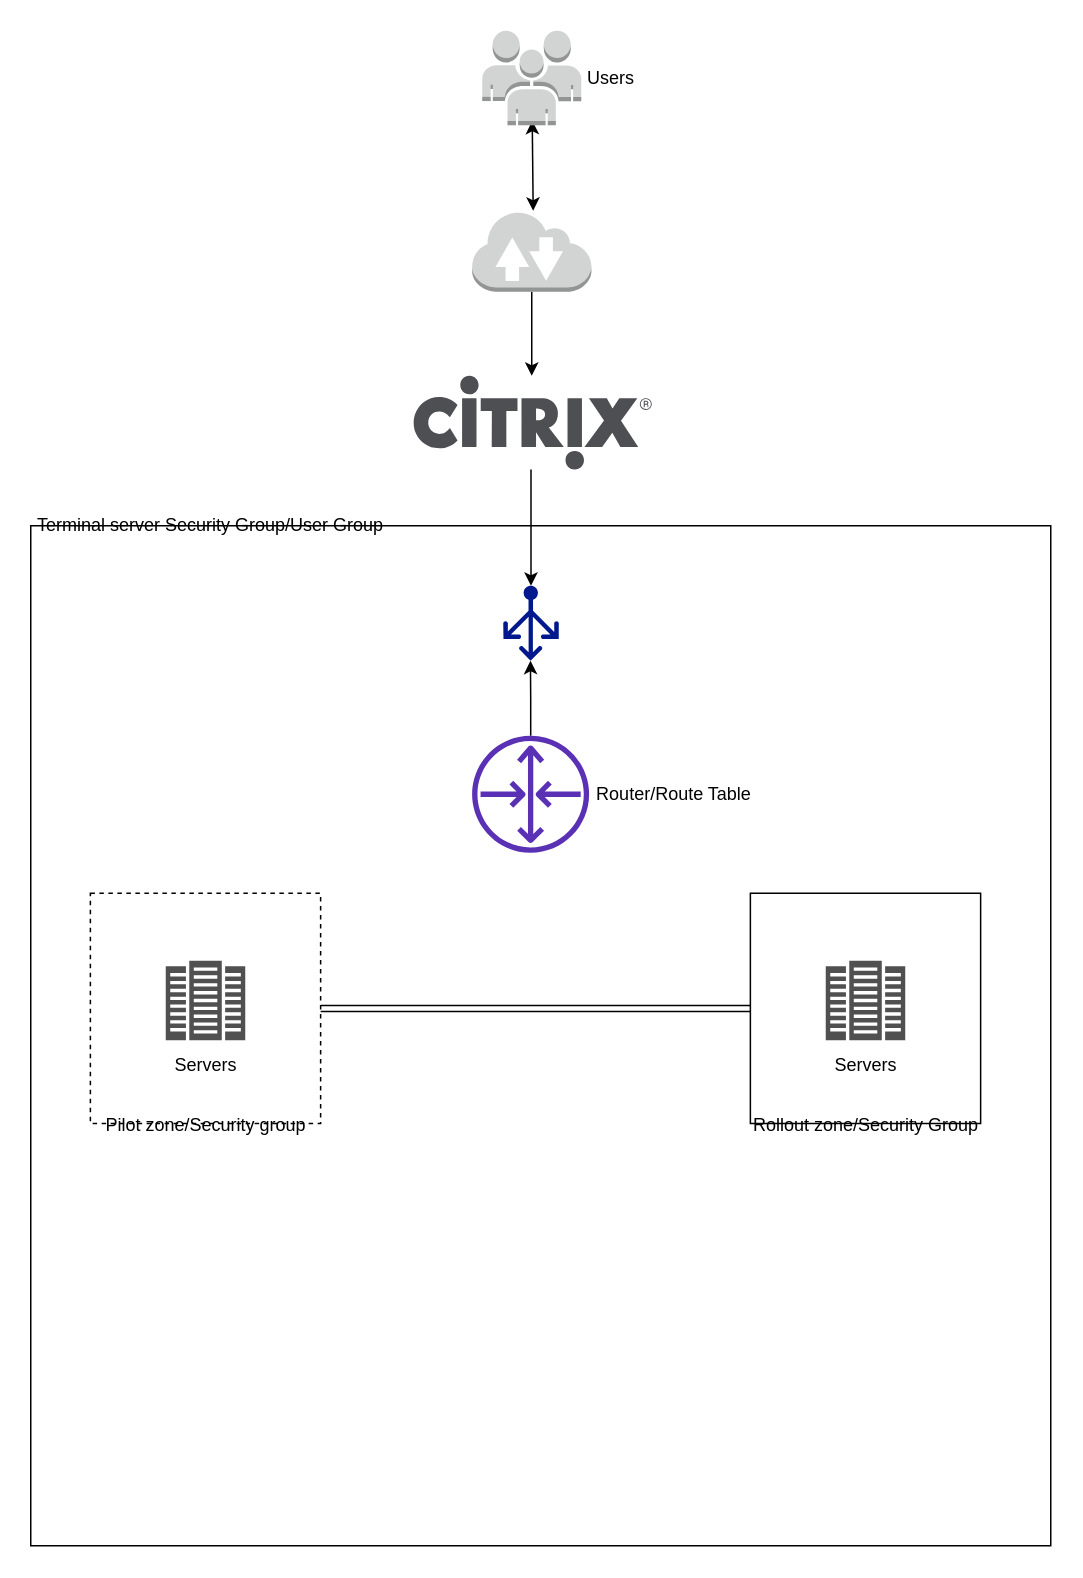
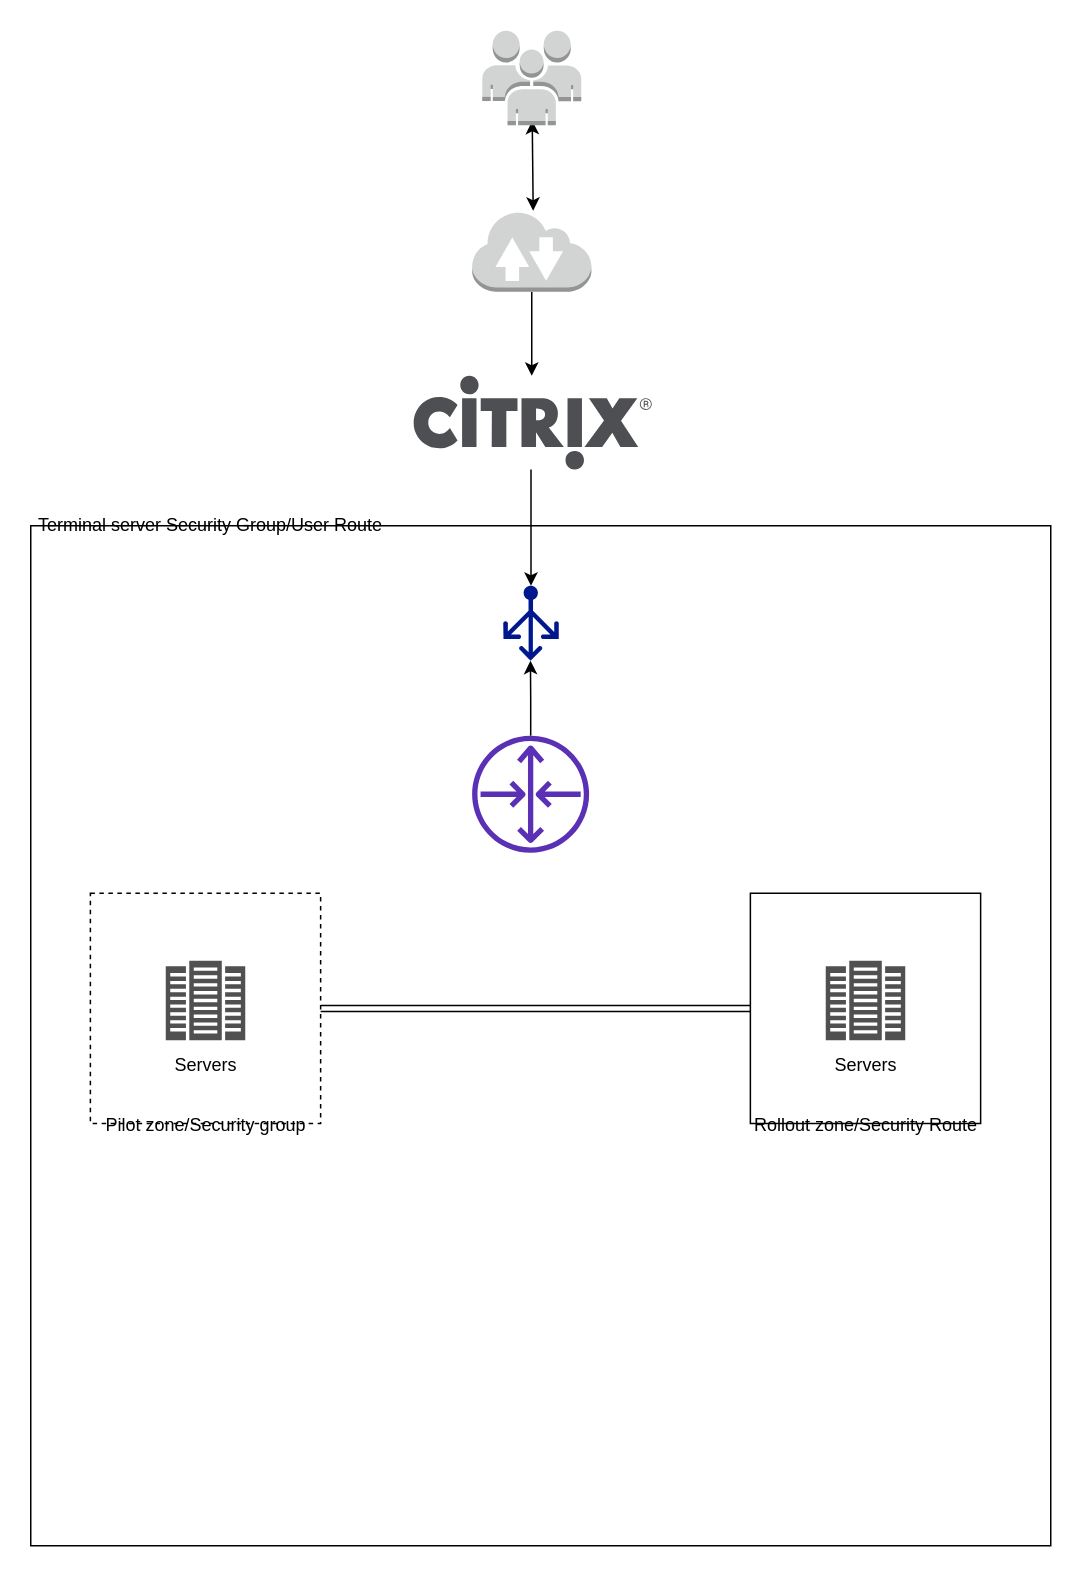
(611, 78) -> none
(211, 526) -> (211, 526)
(674, 794) -> none
(866, 1126) -> (866, 1126)
